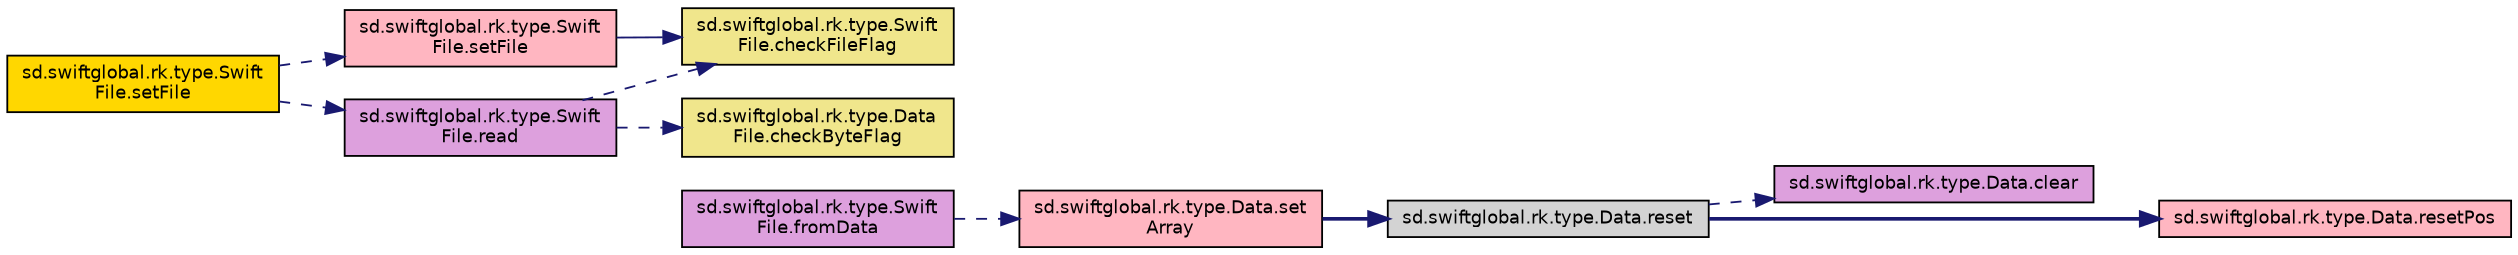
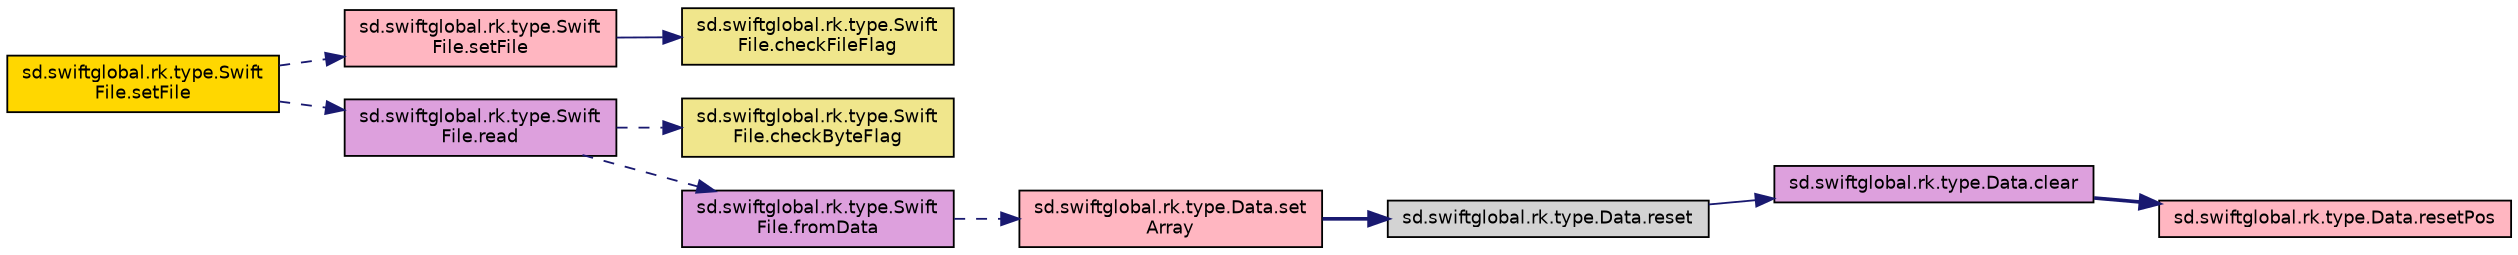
(640, 85) -> (640, 171)
(818, 128) -> (818, 128)
(1732, 202) -> (1732, 202)
(1925, 219) -> (2117, 200)
